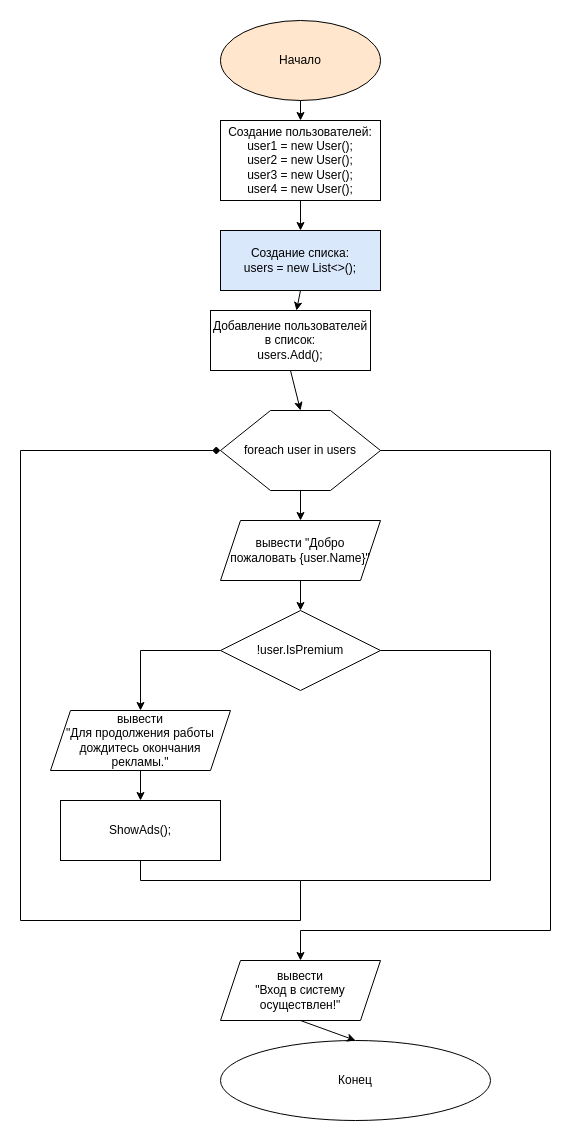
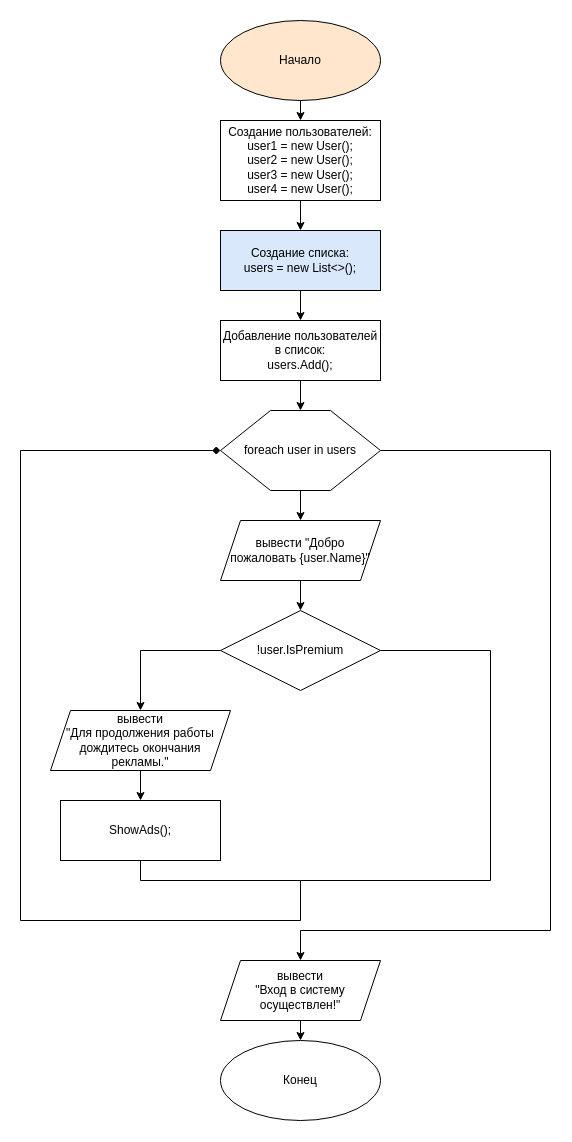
(291, 341) -> (301, 351)
(356, 1081) -> (301, 1081)
